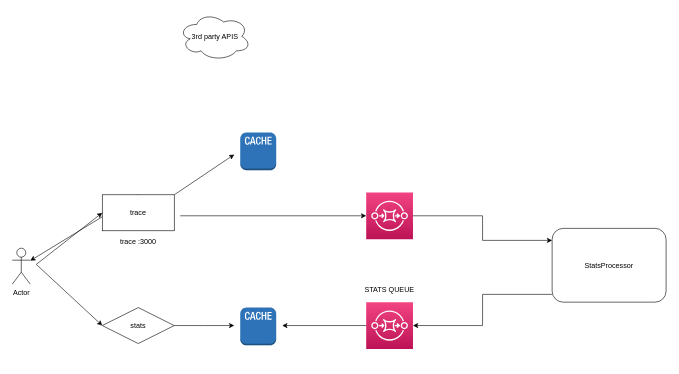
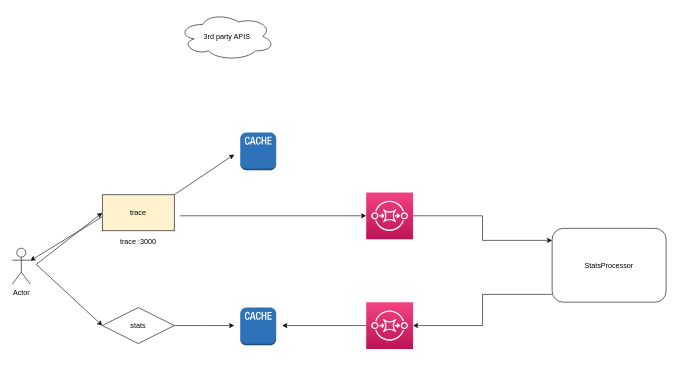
(215, 36) -> (227, 36)
(138, 213) -> (138, 213)
(390, 290) -> none
